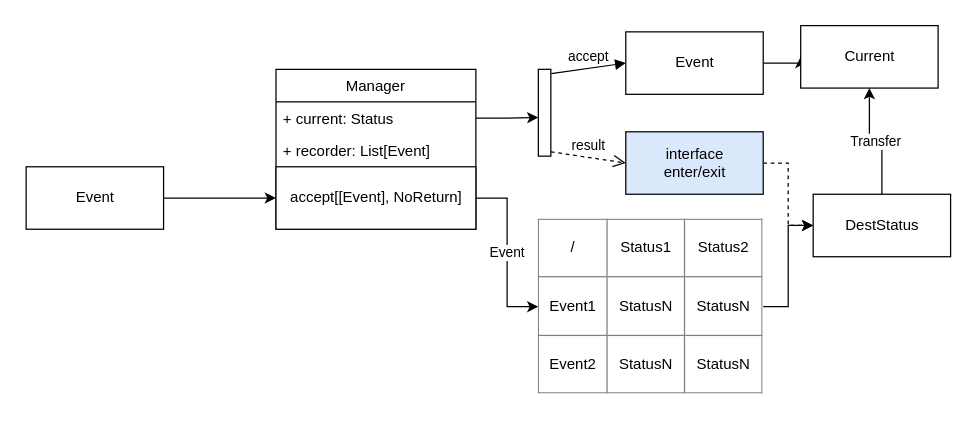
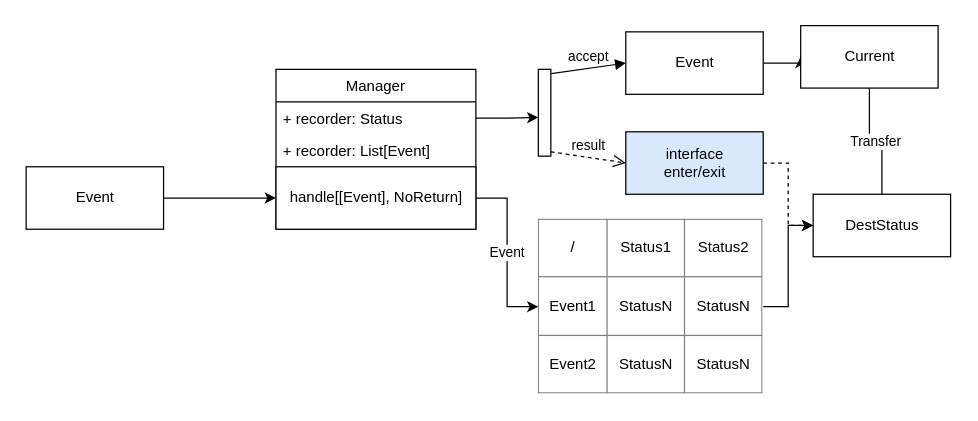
(869, 98) -> (869, 94)
(348, 119) -> (352, 119)
(376, 198) -> (376, 198)
